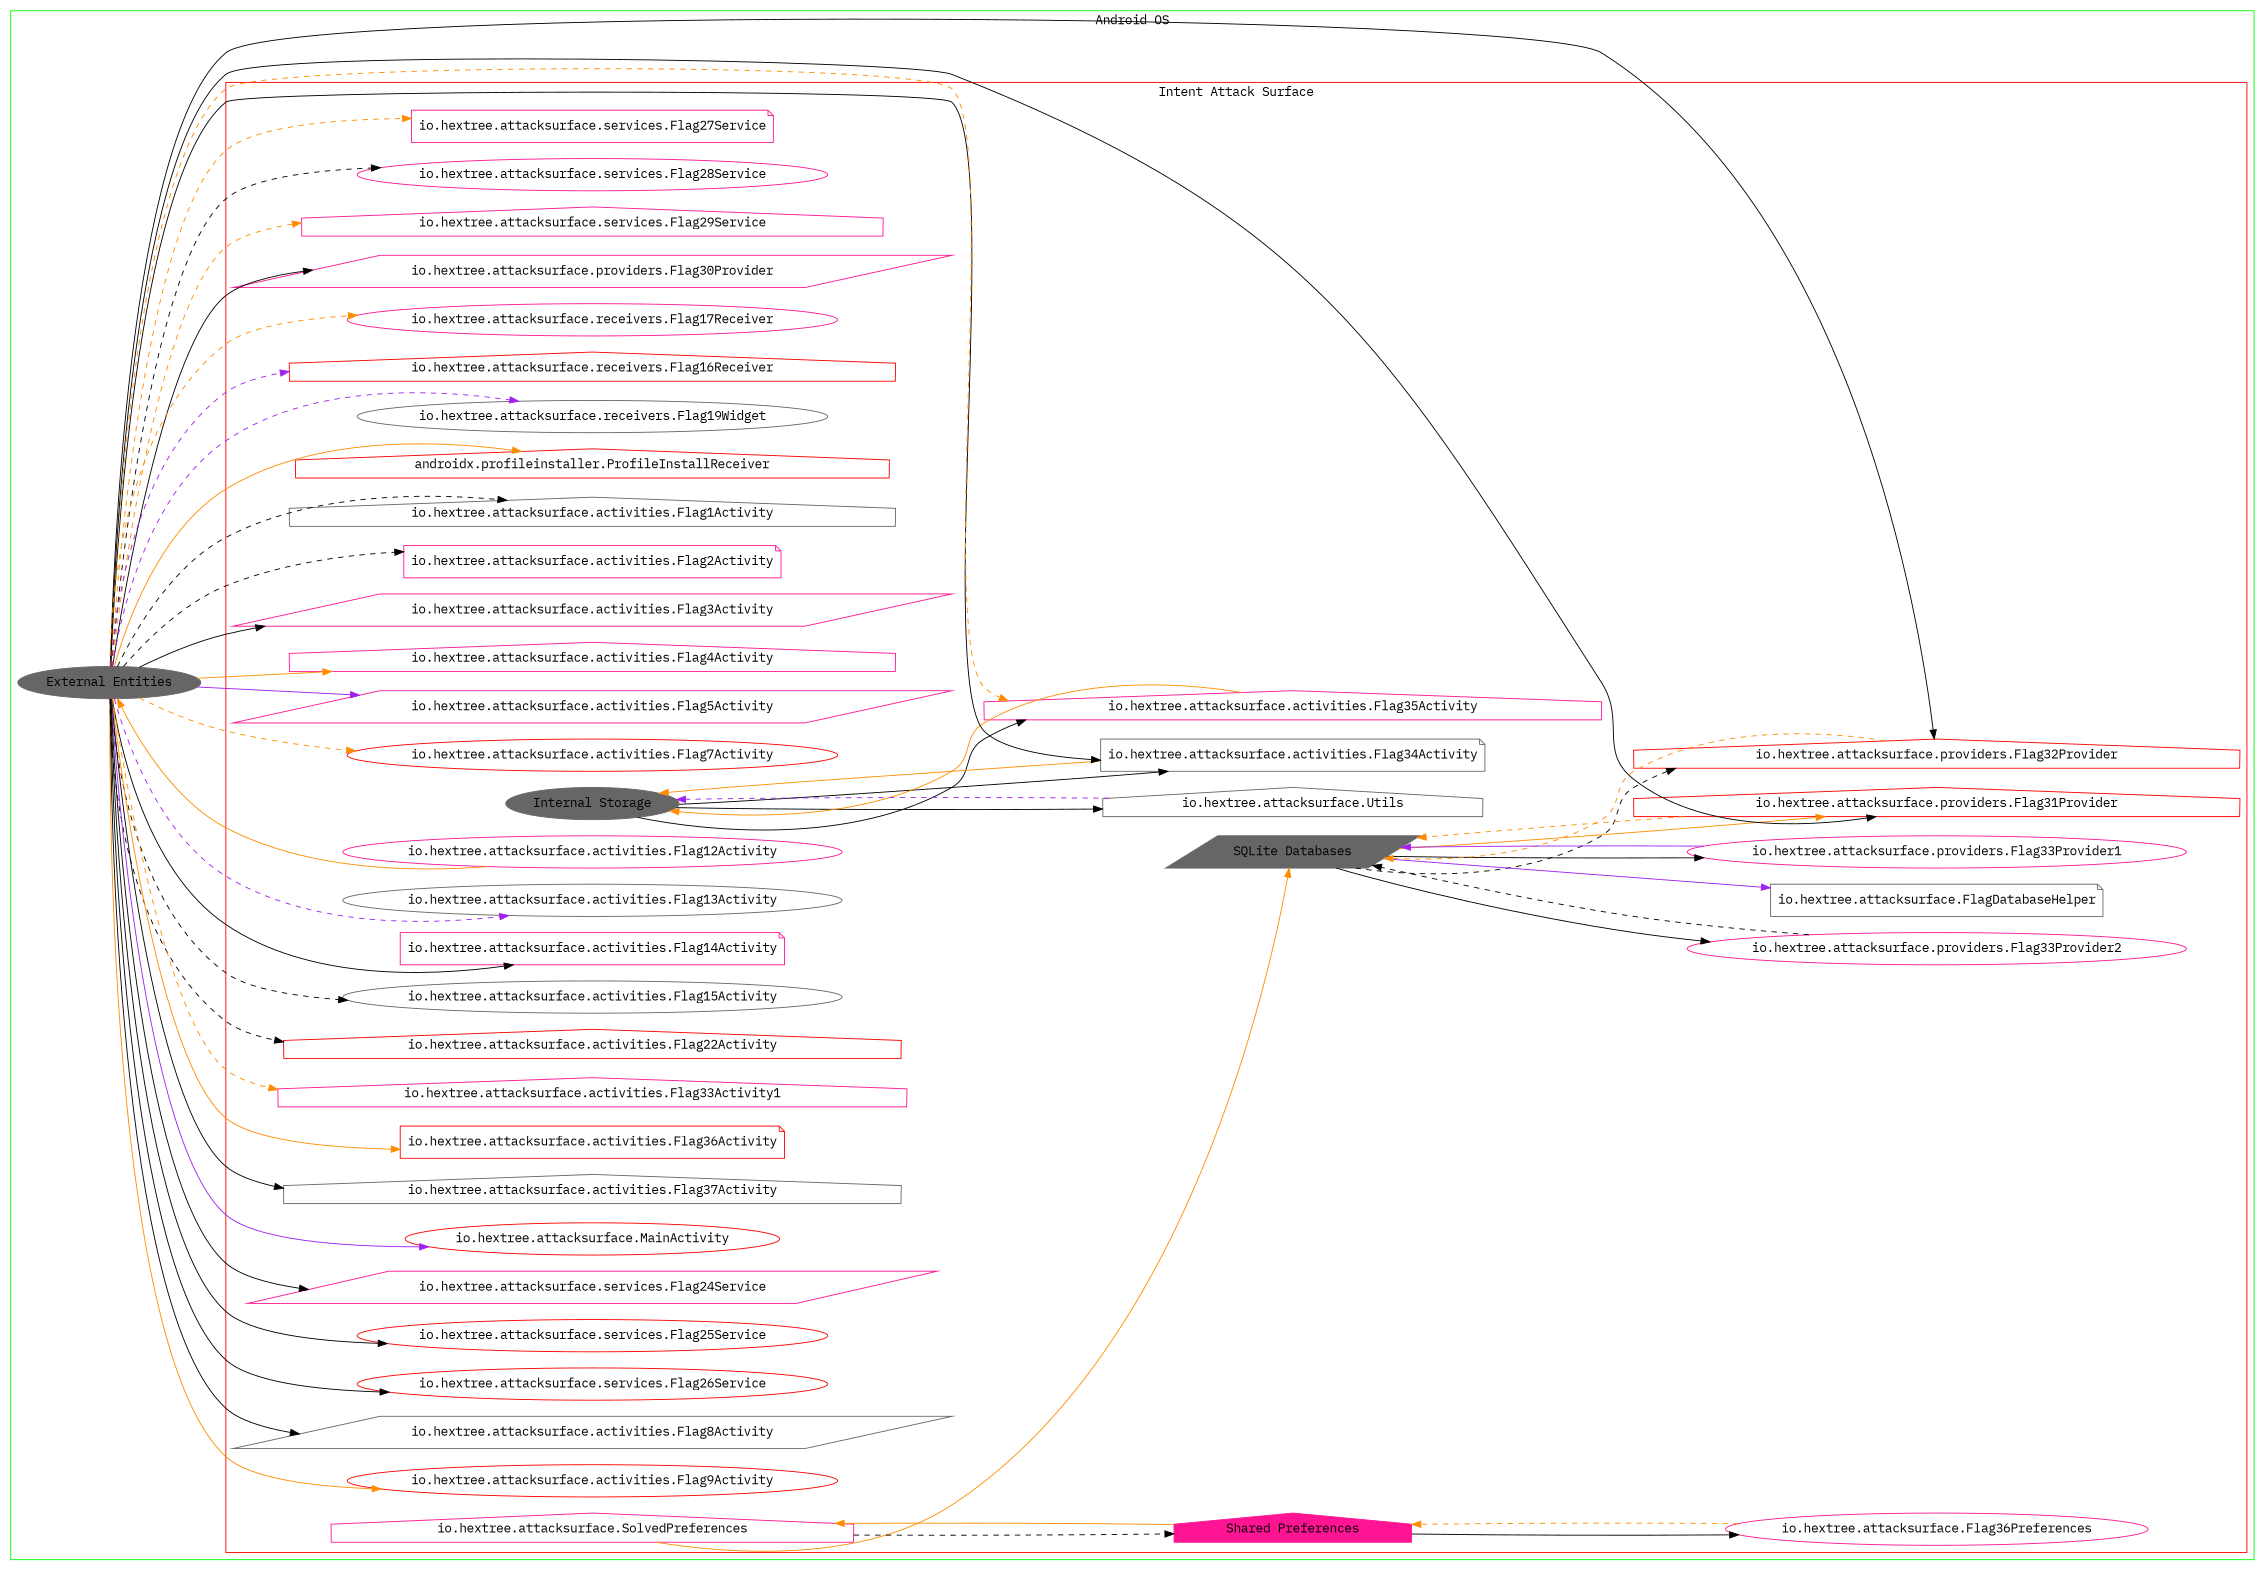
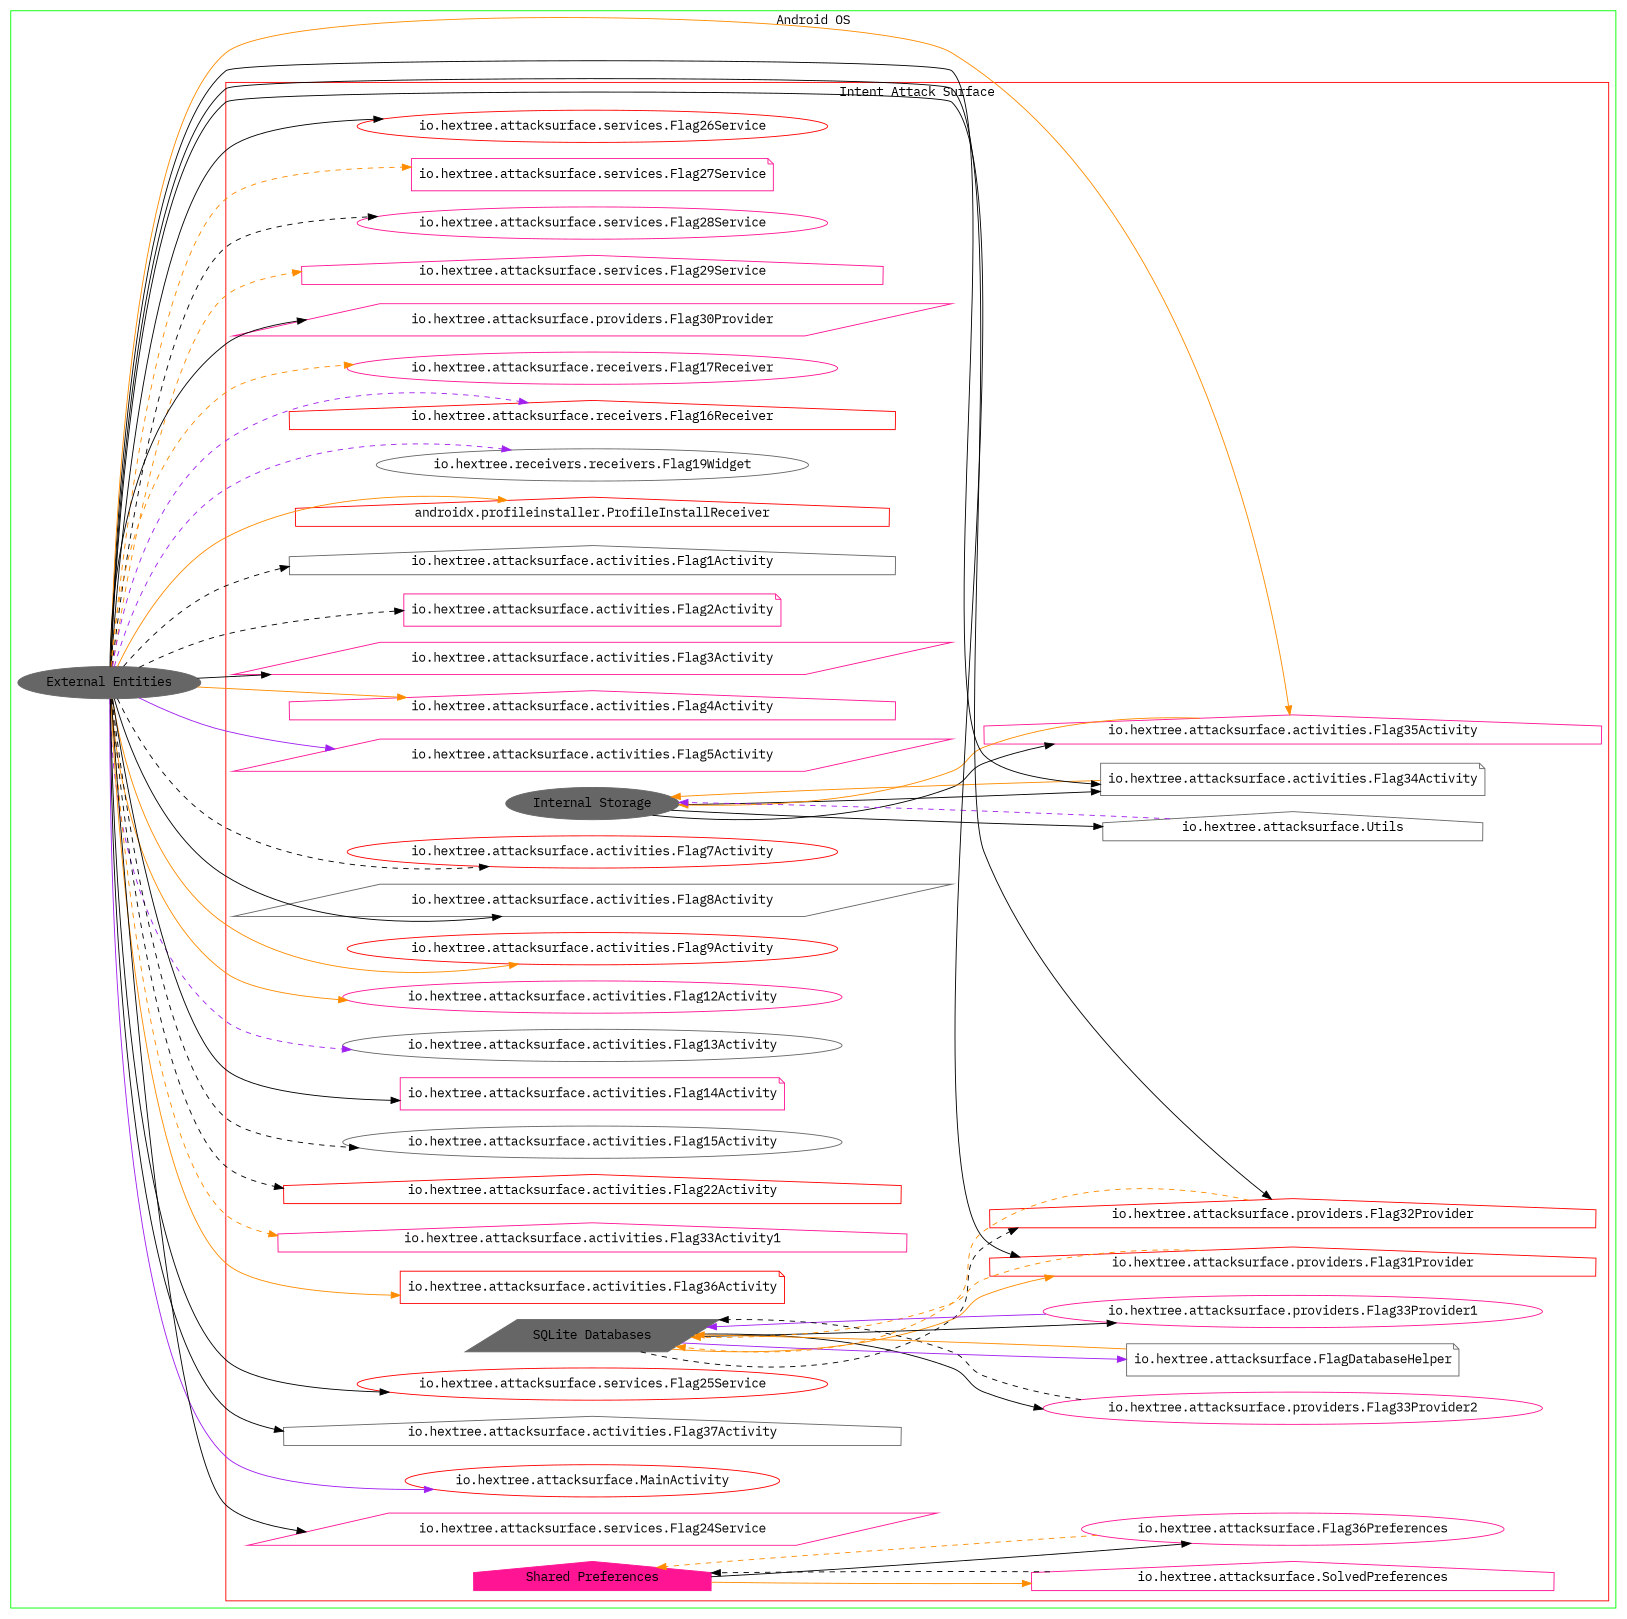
(601, 69) -> (650, 19)
(592, 417) -> (592, 465)
(240, 734) -> (267, 845)
(275, 848) -> (165, 901)
(1102, 1355) -> (947, 1342)
